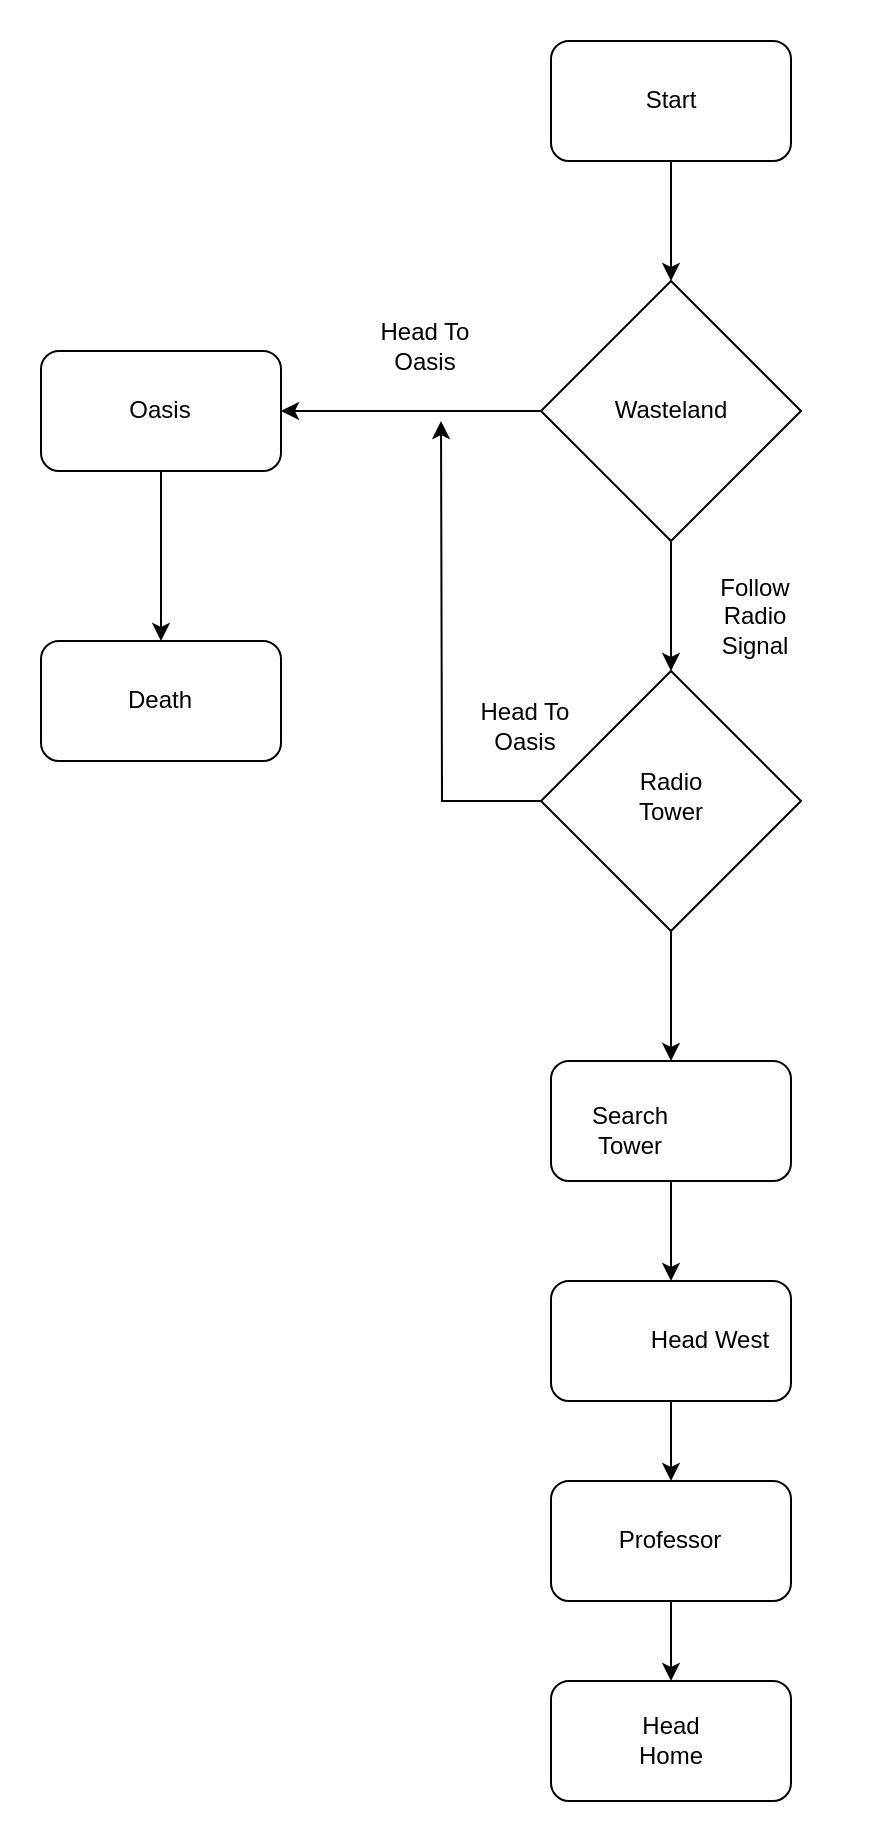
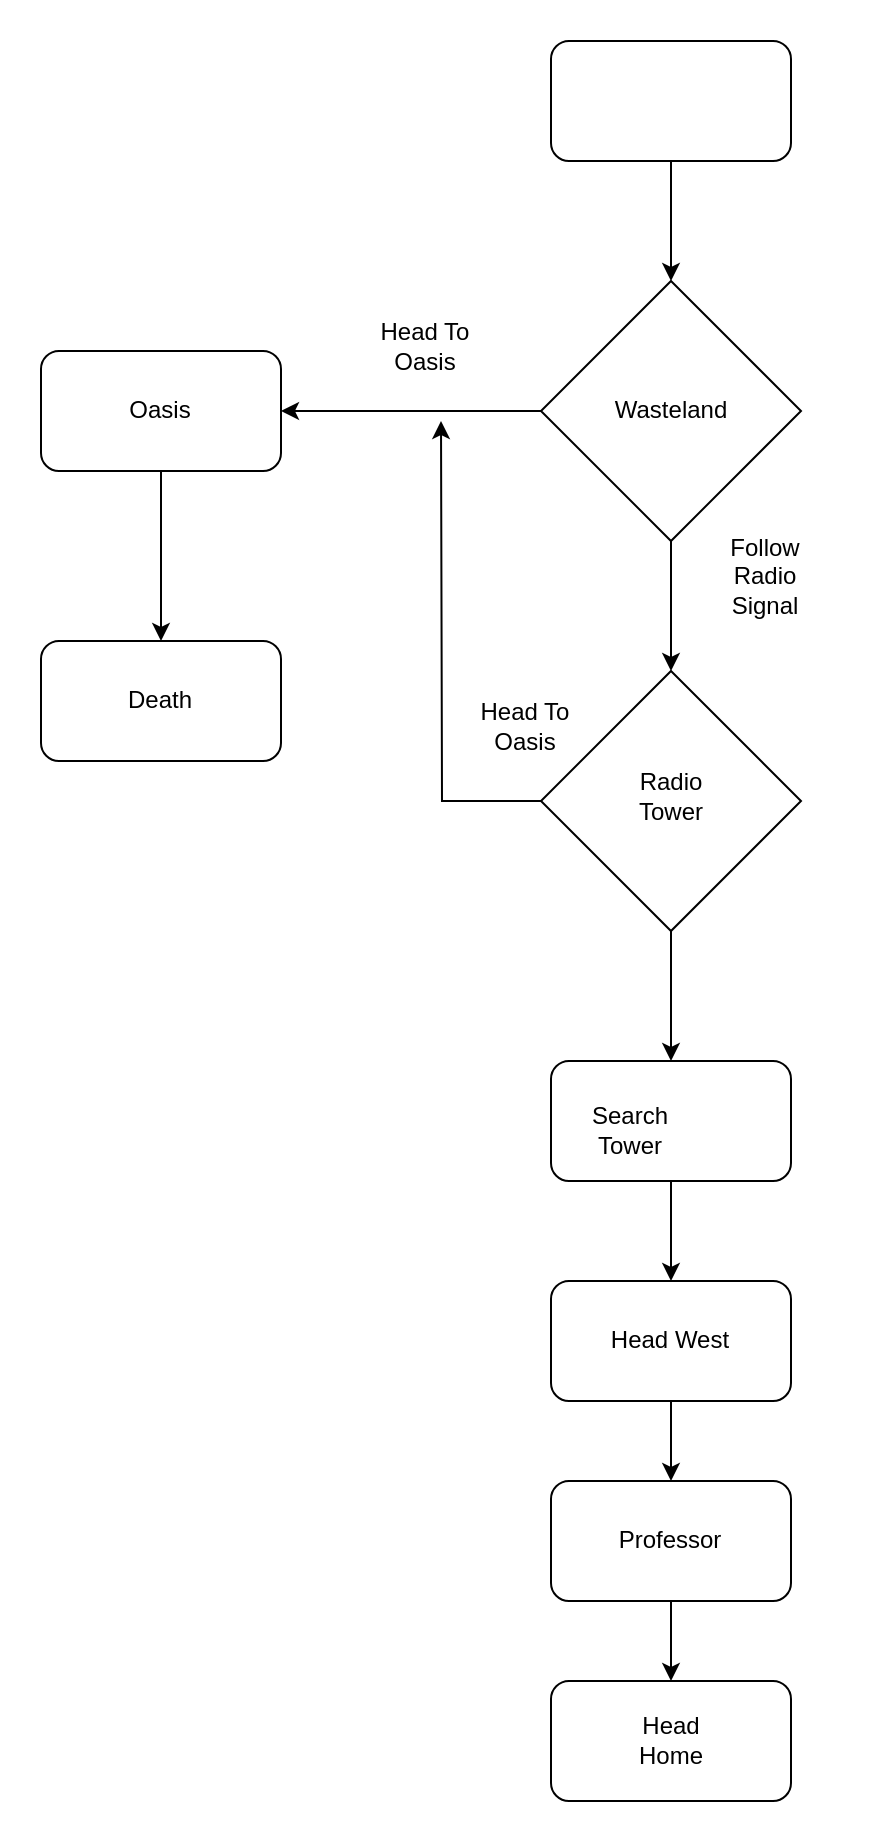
(672, 101) -> none
(756, 616) -> (766, 576)
(711, 1341) -> (671, 1341)
